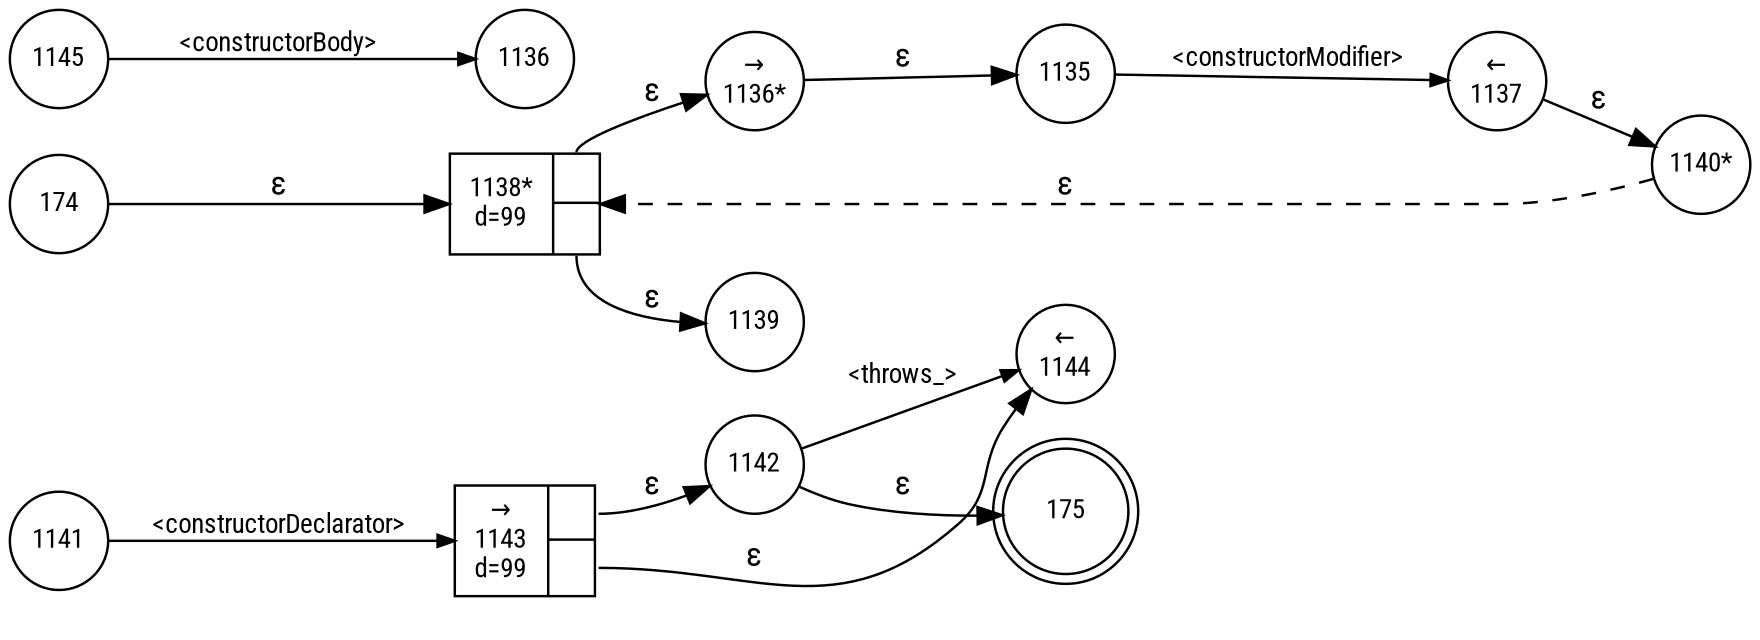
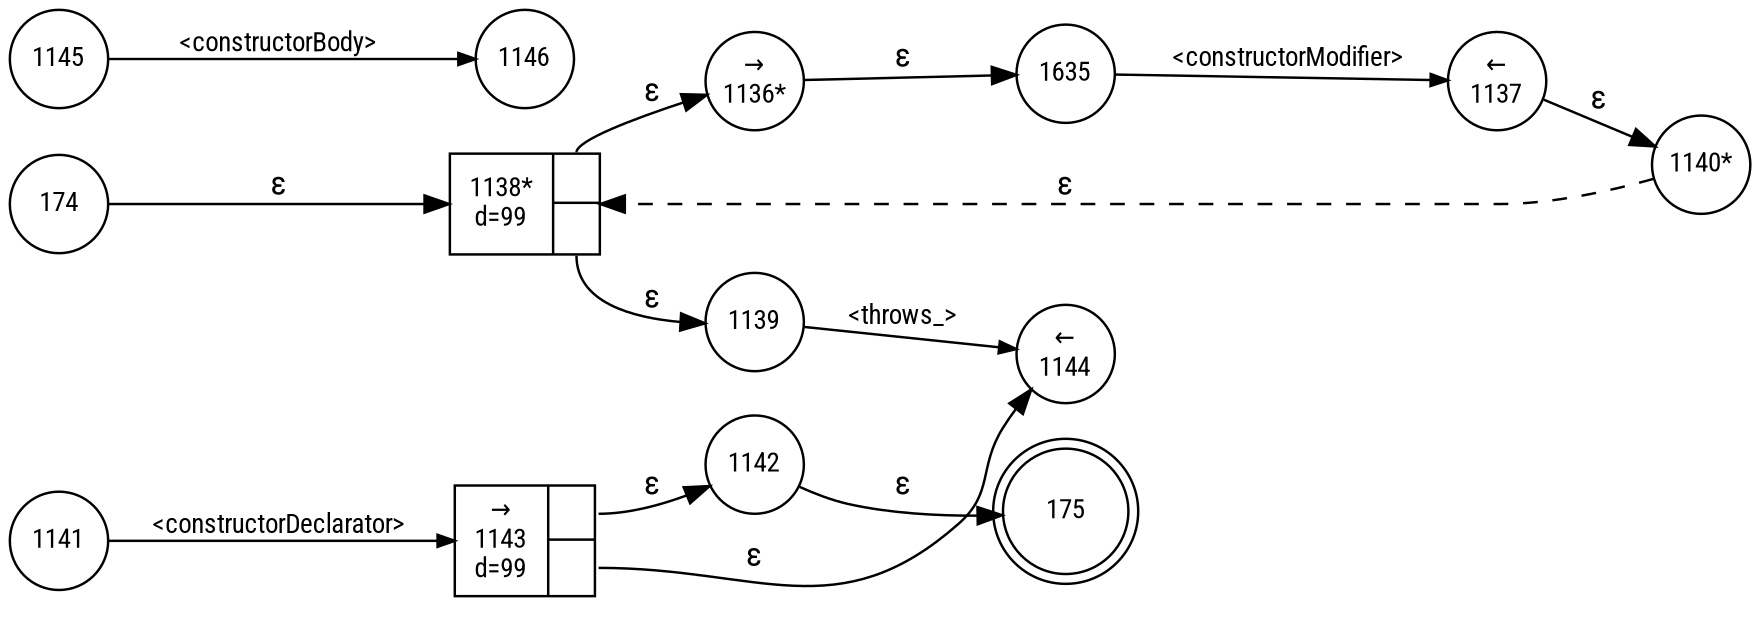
(525, 59) -> (525, 59)
(1066, 74) -> (1066, 74)
(902, 412) -> (901, 337)
